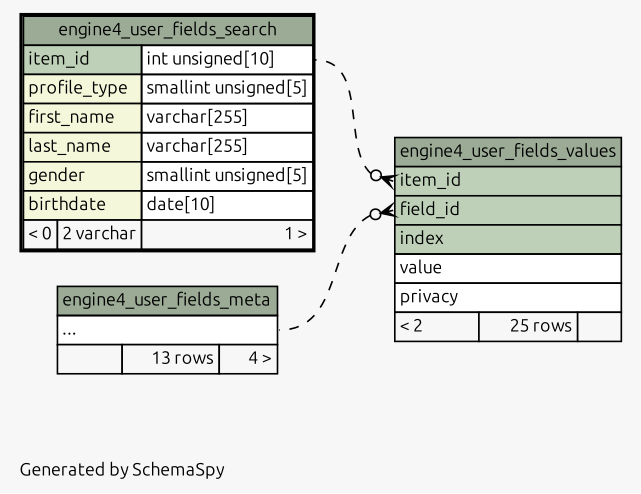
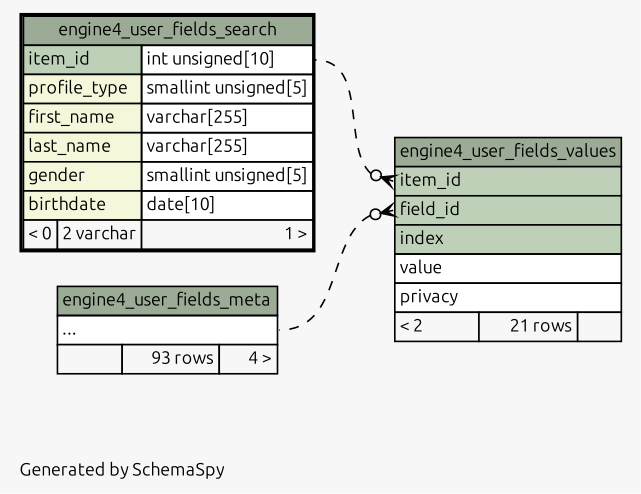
(541, 326) -> (541, 326)
(183, 358) -> (183, 358)
